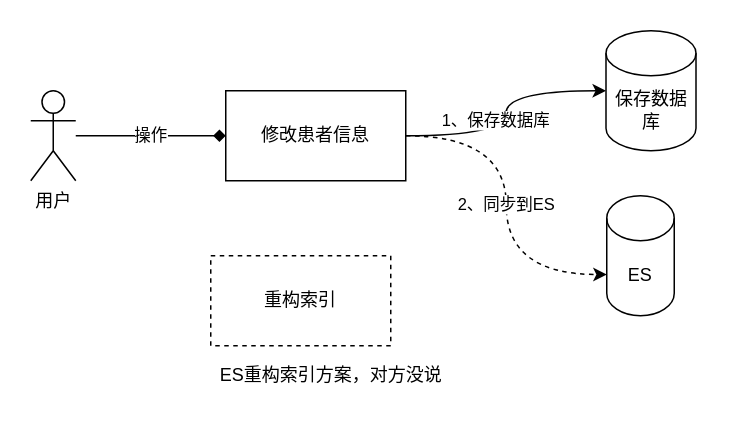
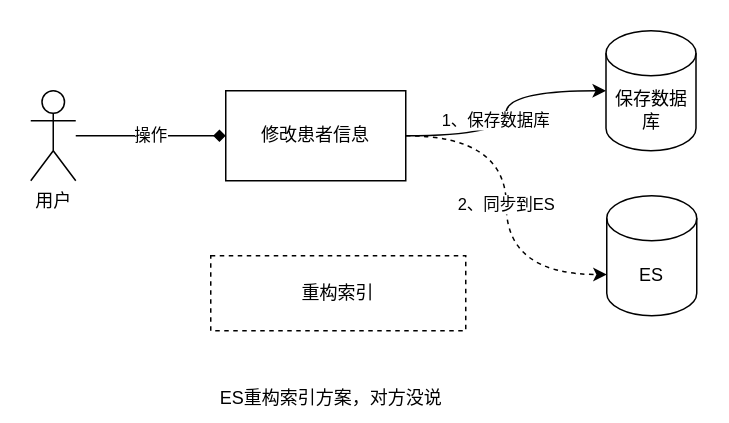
(641, 256) -> (652, 256)
(301, 301) -> (338, 293)
(331, 376) -> (331, 398)
